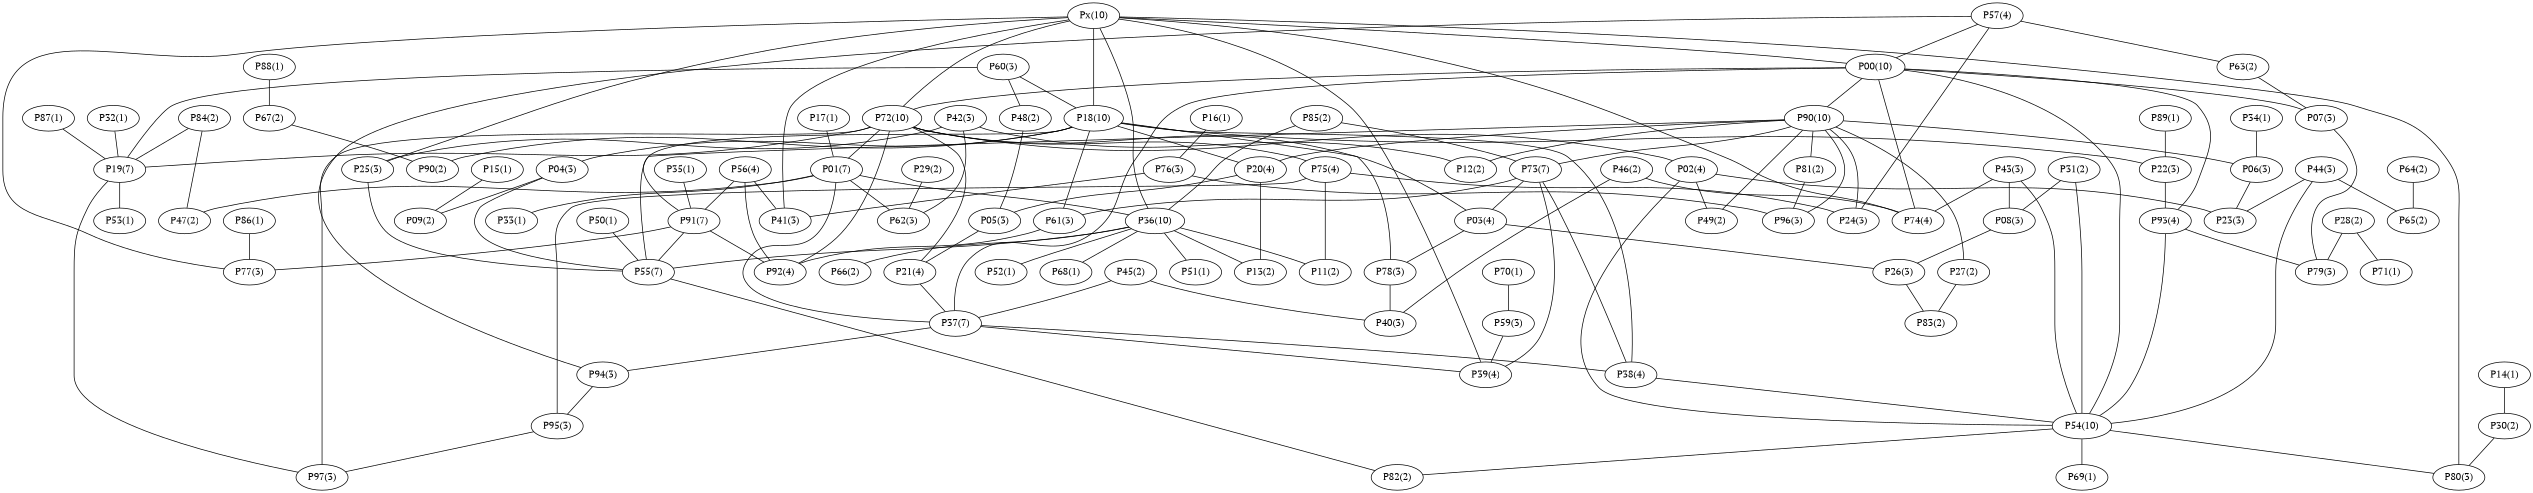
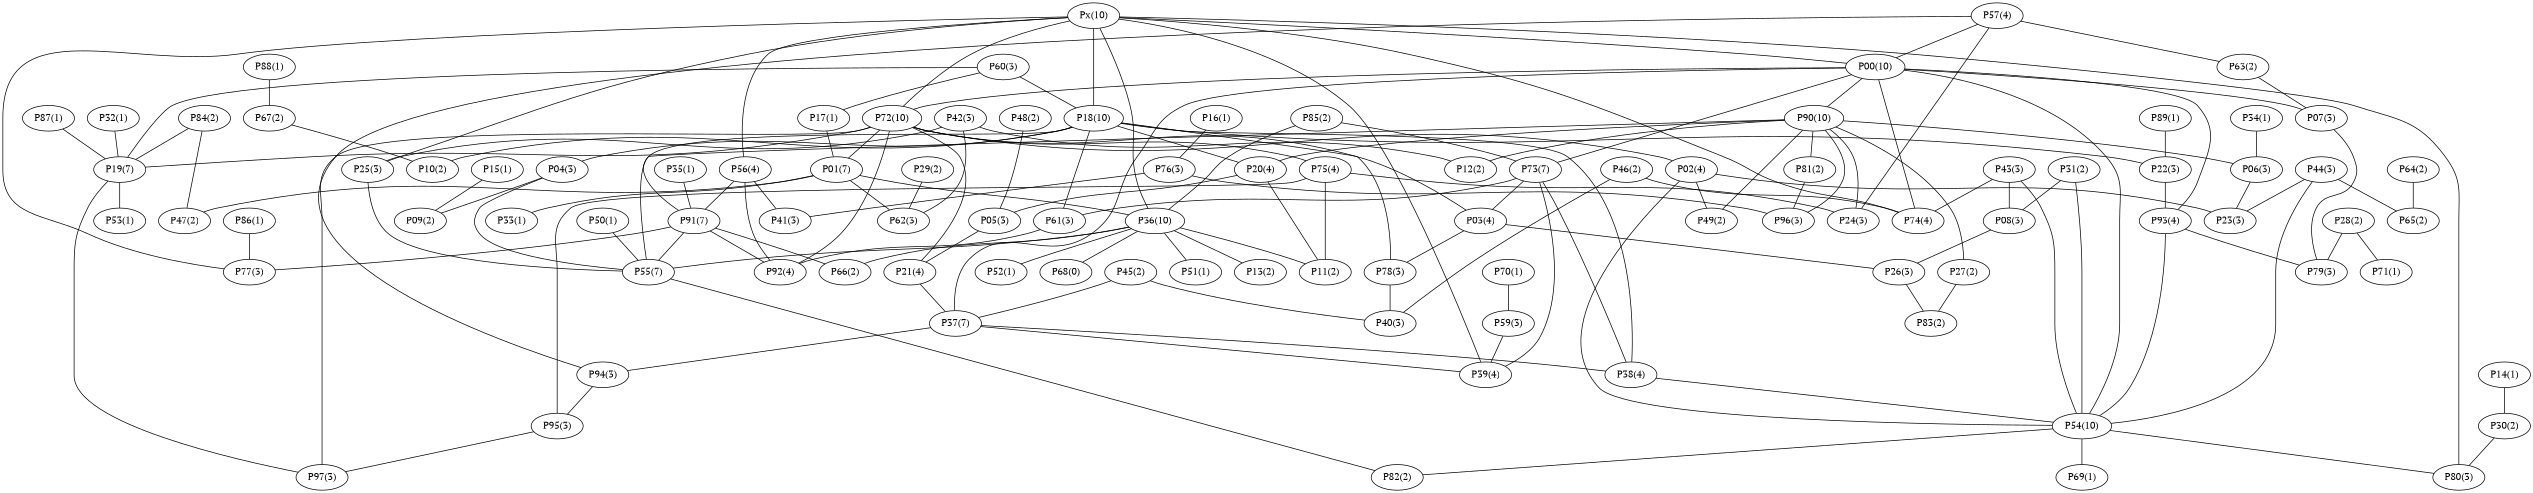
(875, 62) -> (764, 59)
(1013, 90) -> (911, 90)
(1675, 146) -> (1712, 116)
(432, 170) -> (432, 170)
(1260, 221) -> (1293, 221)
none -> (770, 245)
(1066, 272) -> (1066, 272)
(759, 293) -> none
